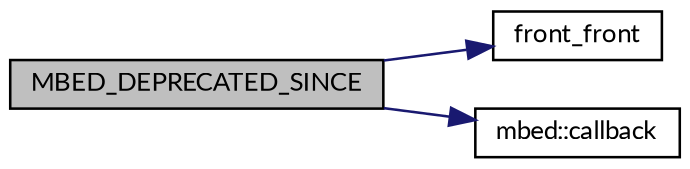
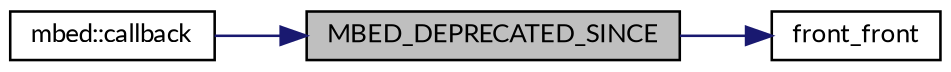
(417, 112) -> (248, 36)
